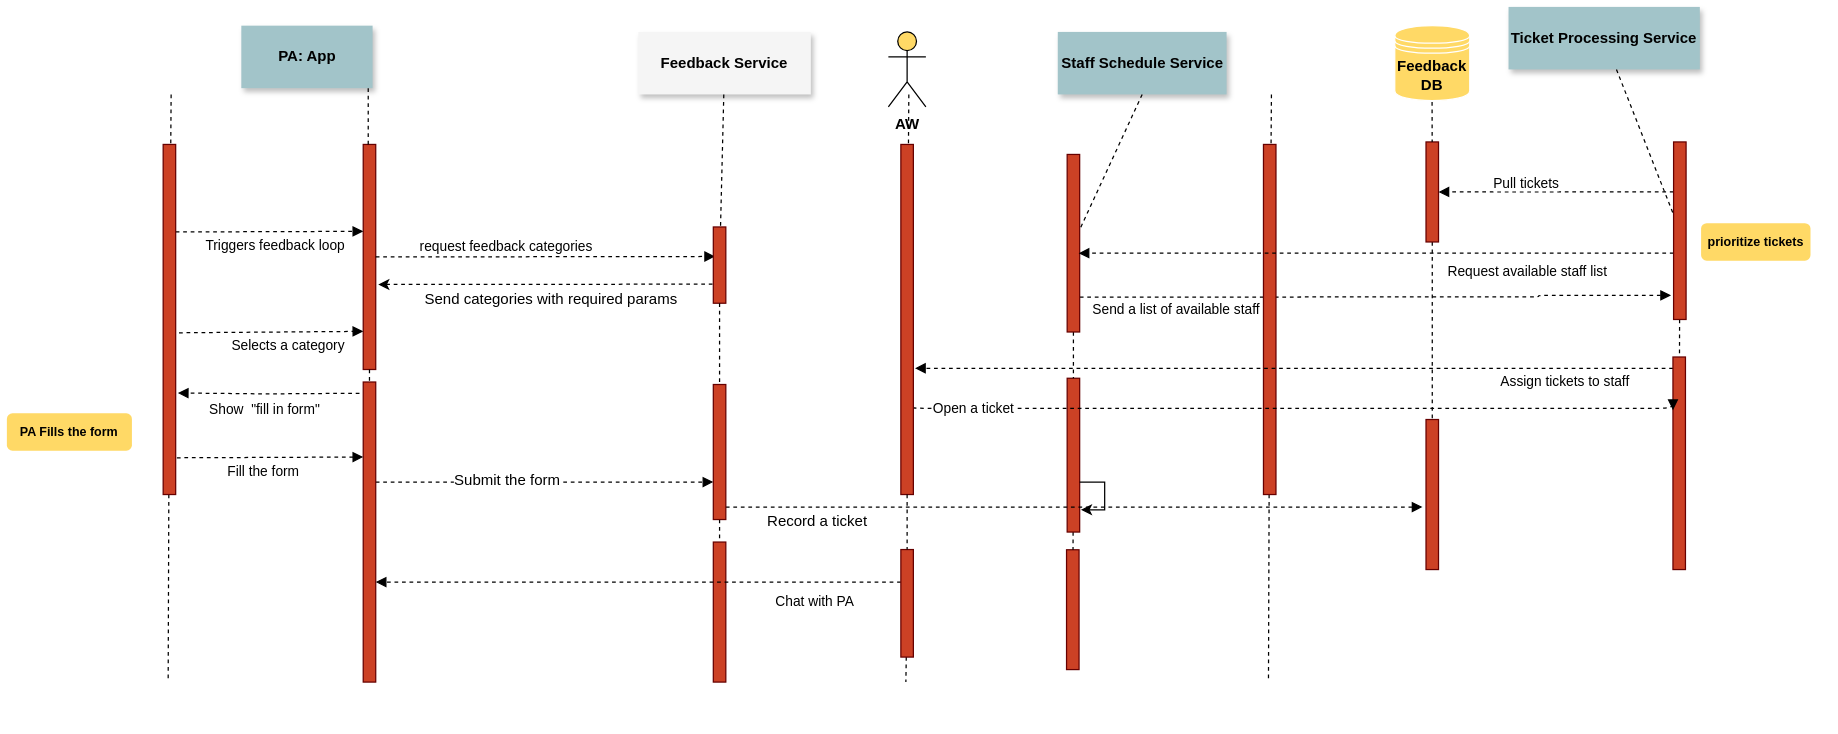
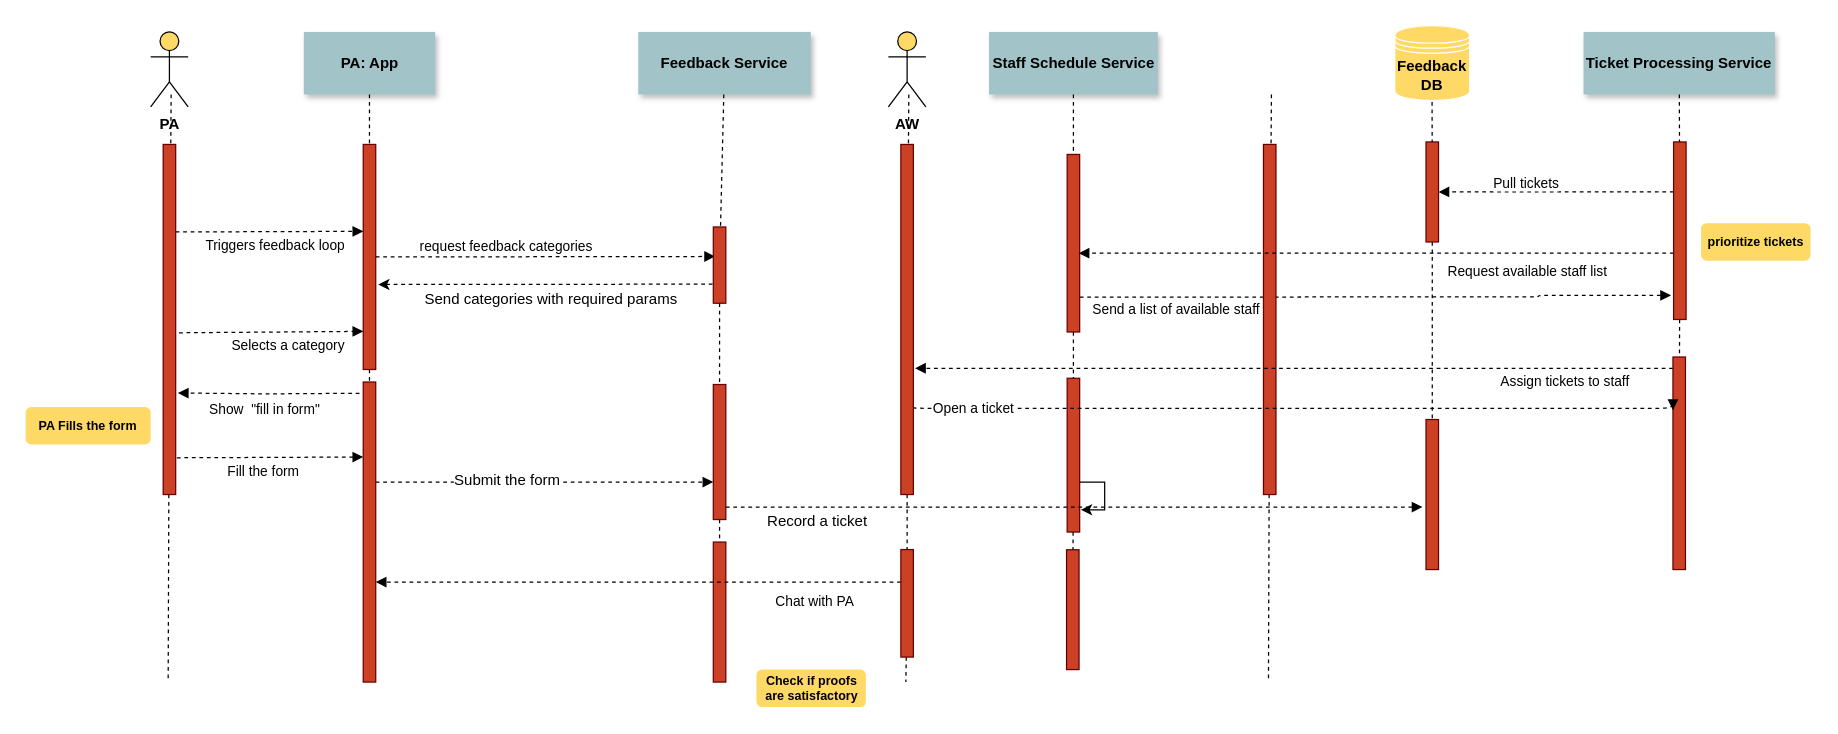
(1604, 38) -> (1679, 63)
(307, 57) -> (369, 63)
(724, 63) -> (724, 63)
(1142, 63) -> (1073, 63)
none -> (169, 69)
(69, 432) -> (88, 426)
none -> (811, 688)
